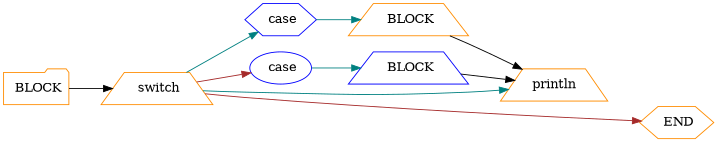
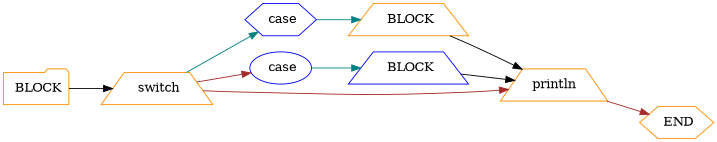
(351, 94) -> (351, 94)
(419, 109) -> (624, 106)
